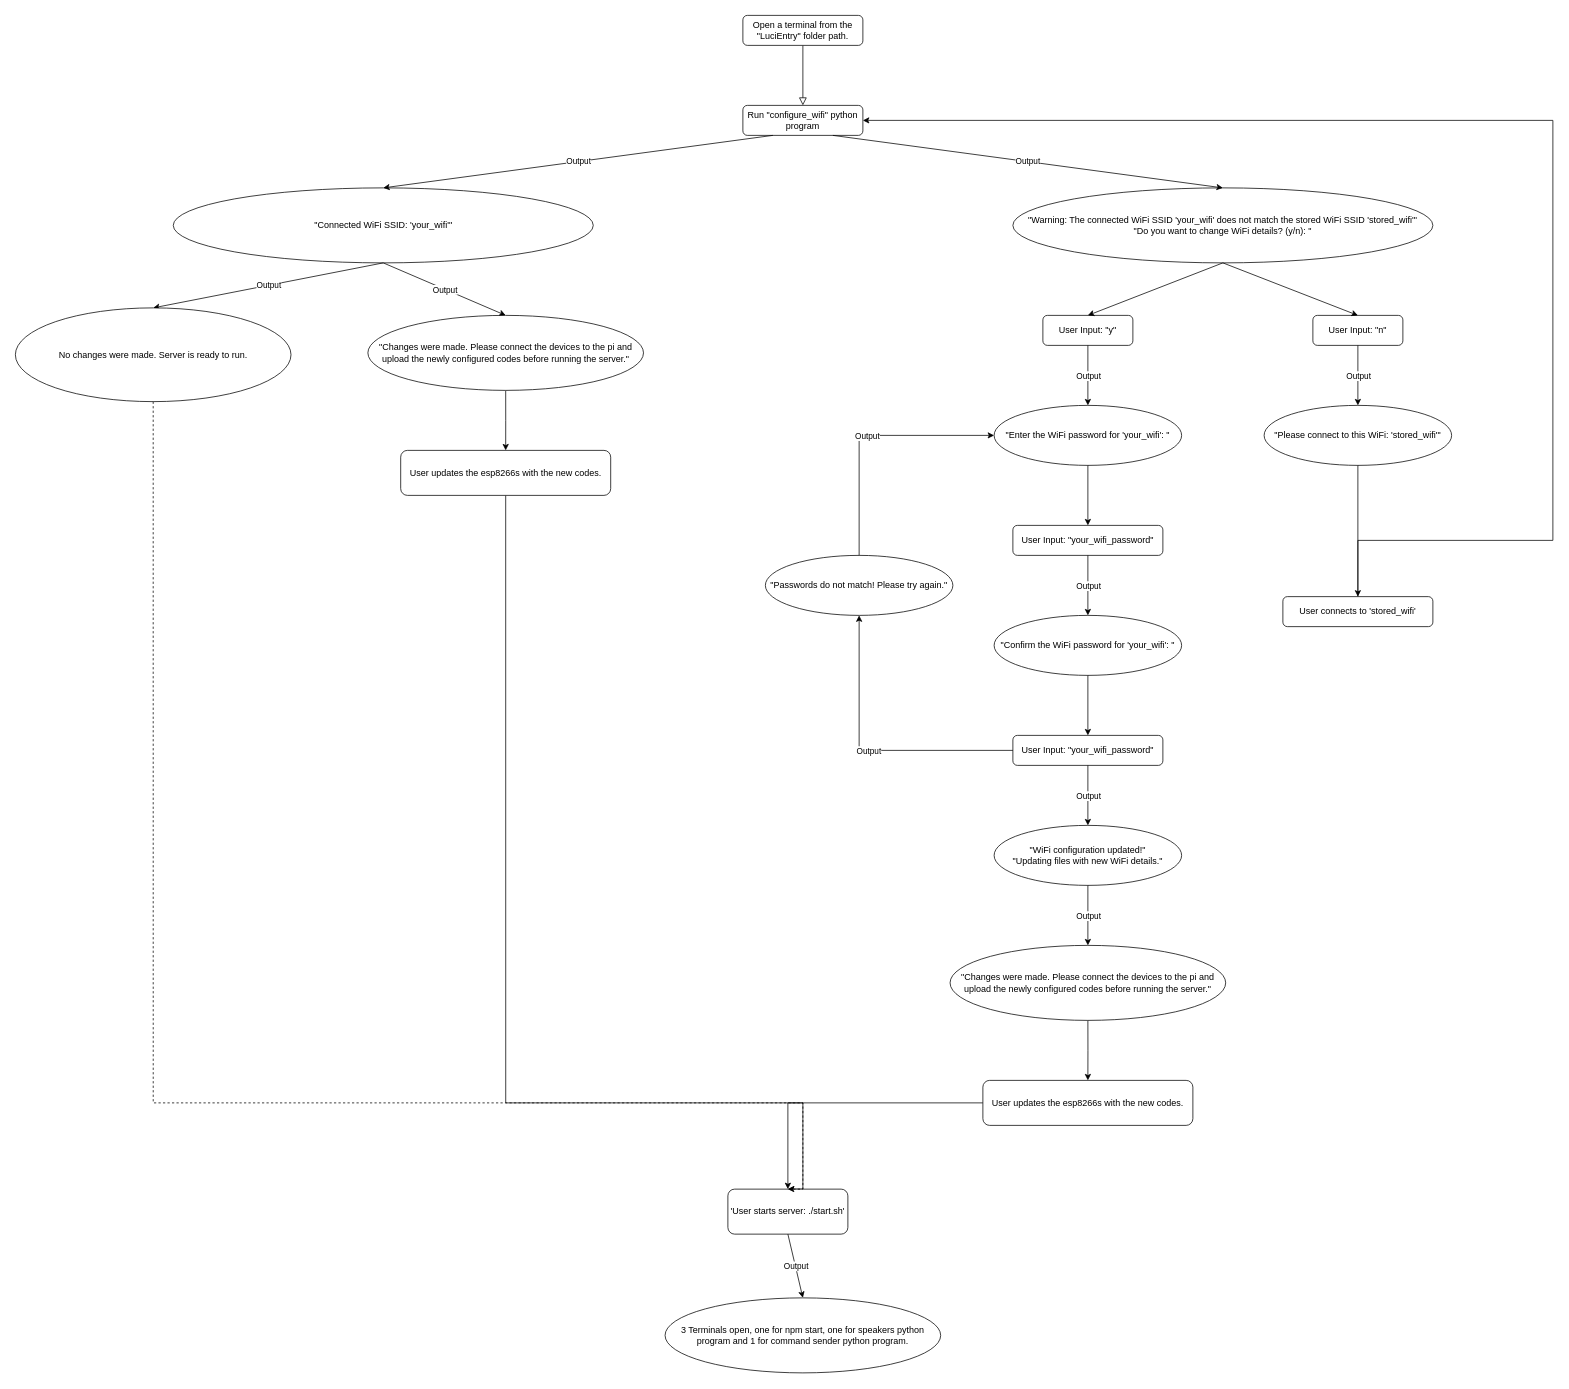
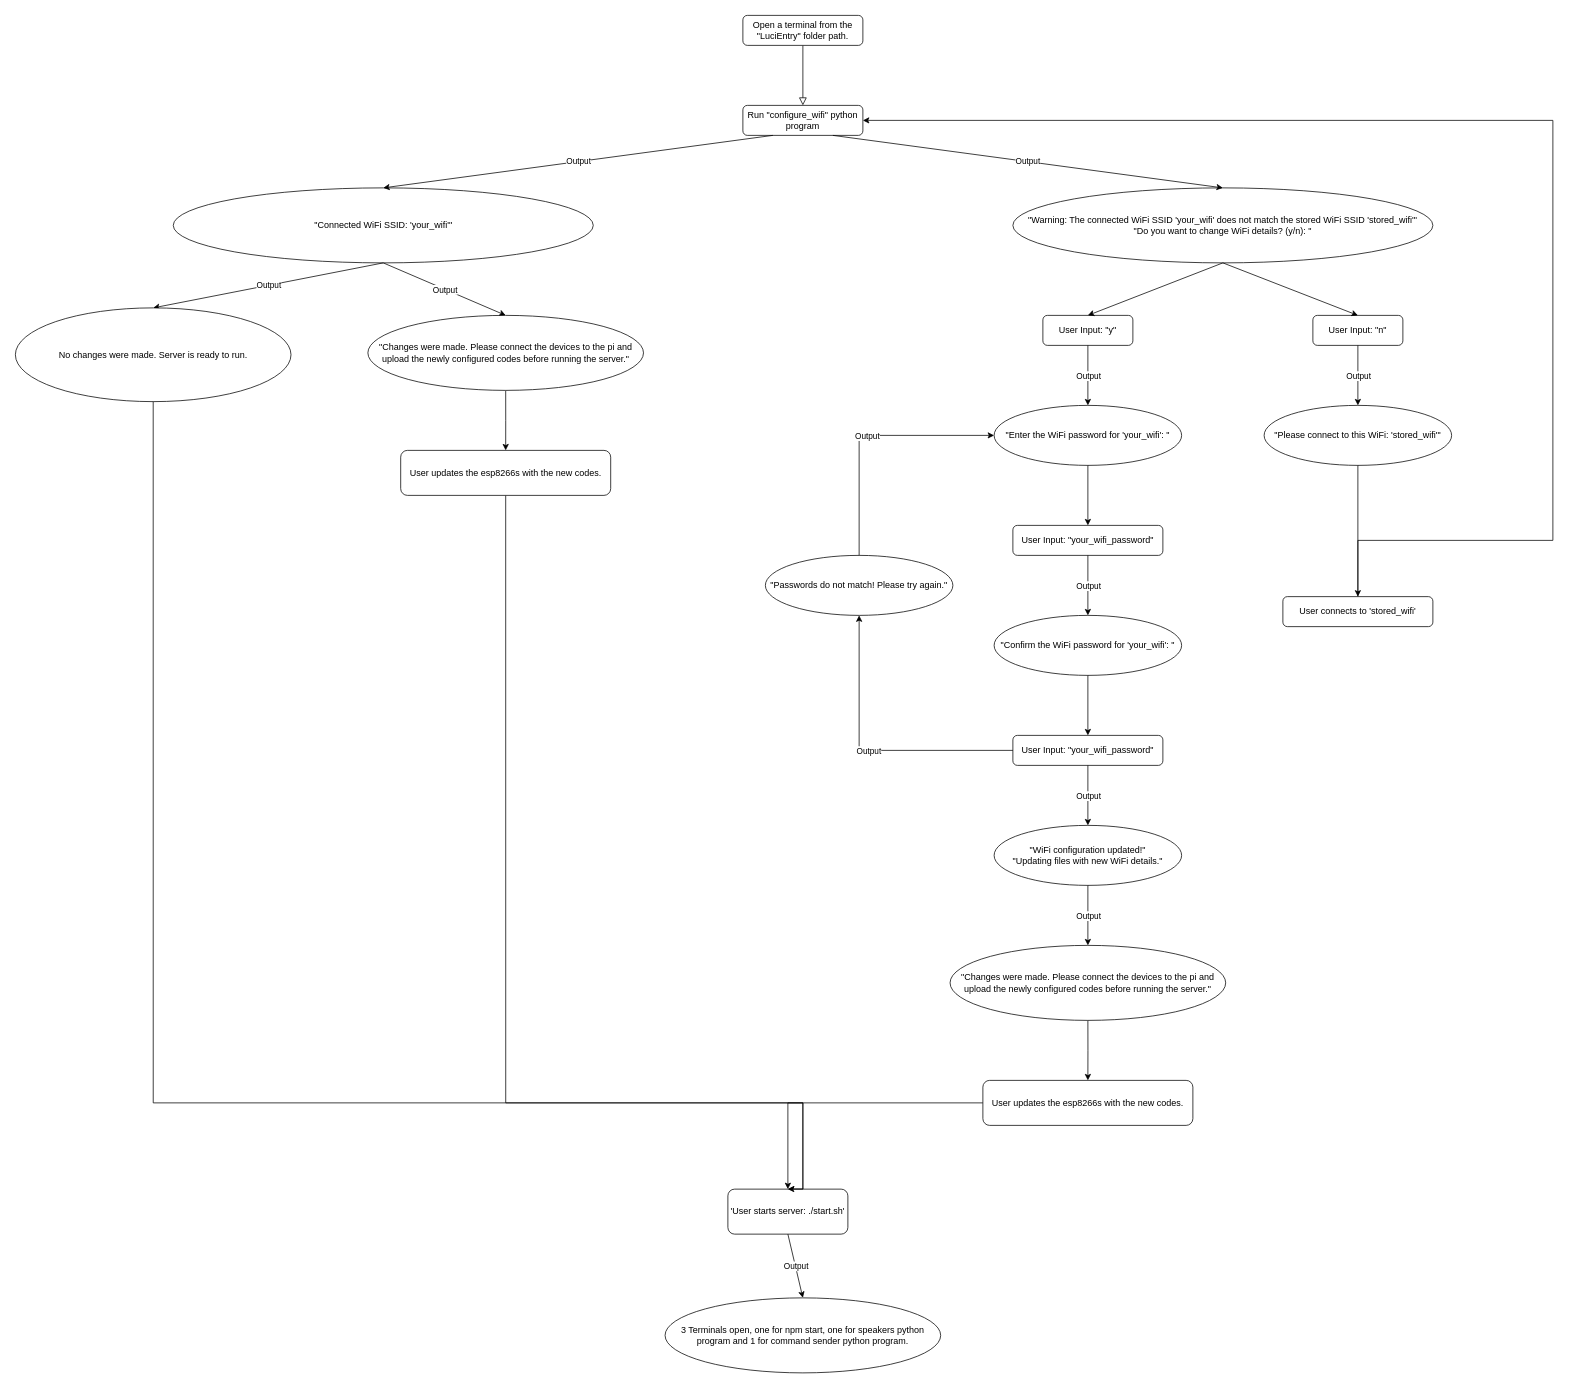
(153, 927) -> (153, 927)
